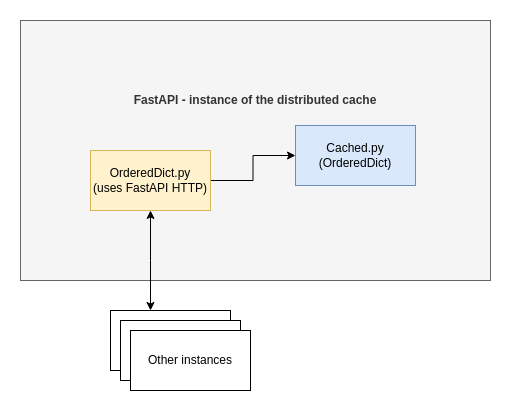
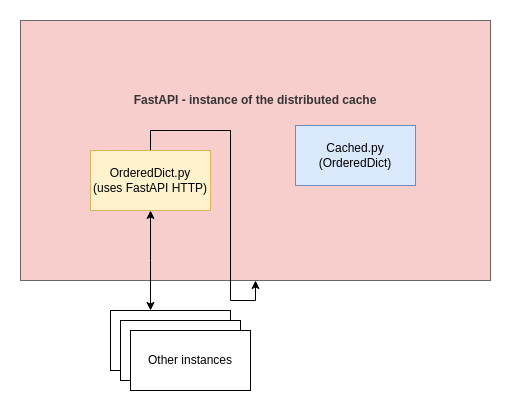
(256, 151) -> (256, 151)
(253, 172) -> (231, 185)
